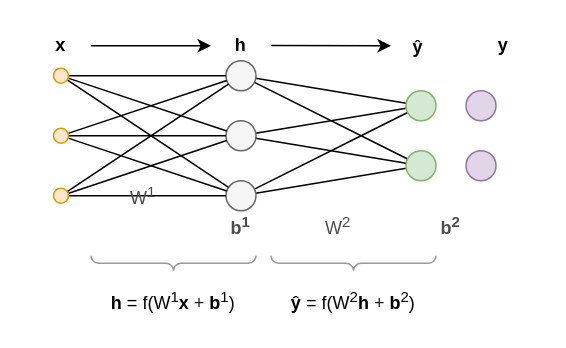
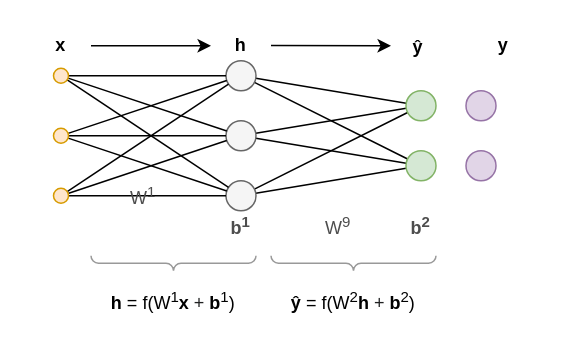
(338, 226) -> (338, 226)
(451, 226) -> (421, 226)
